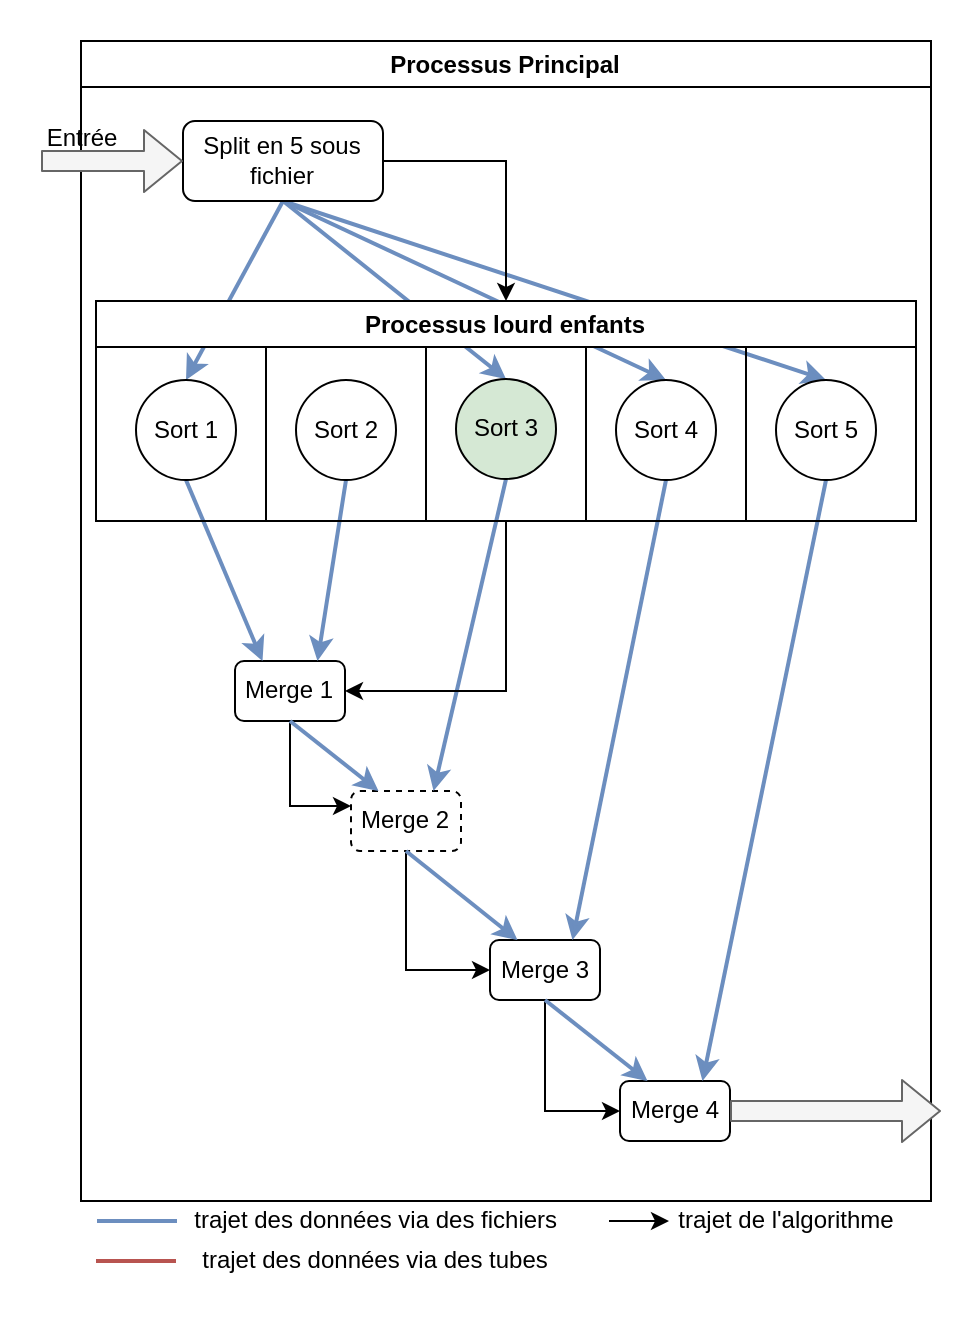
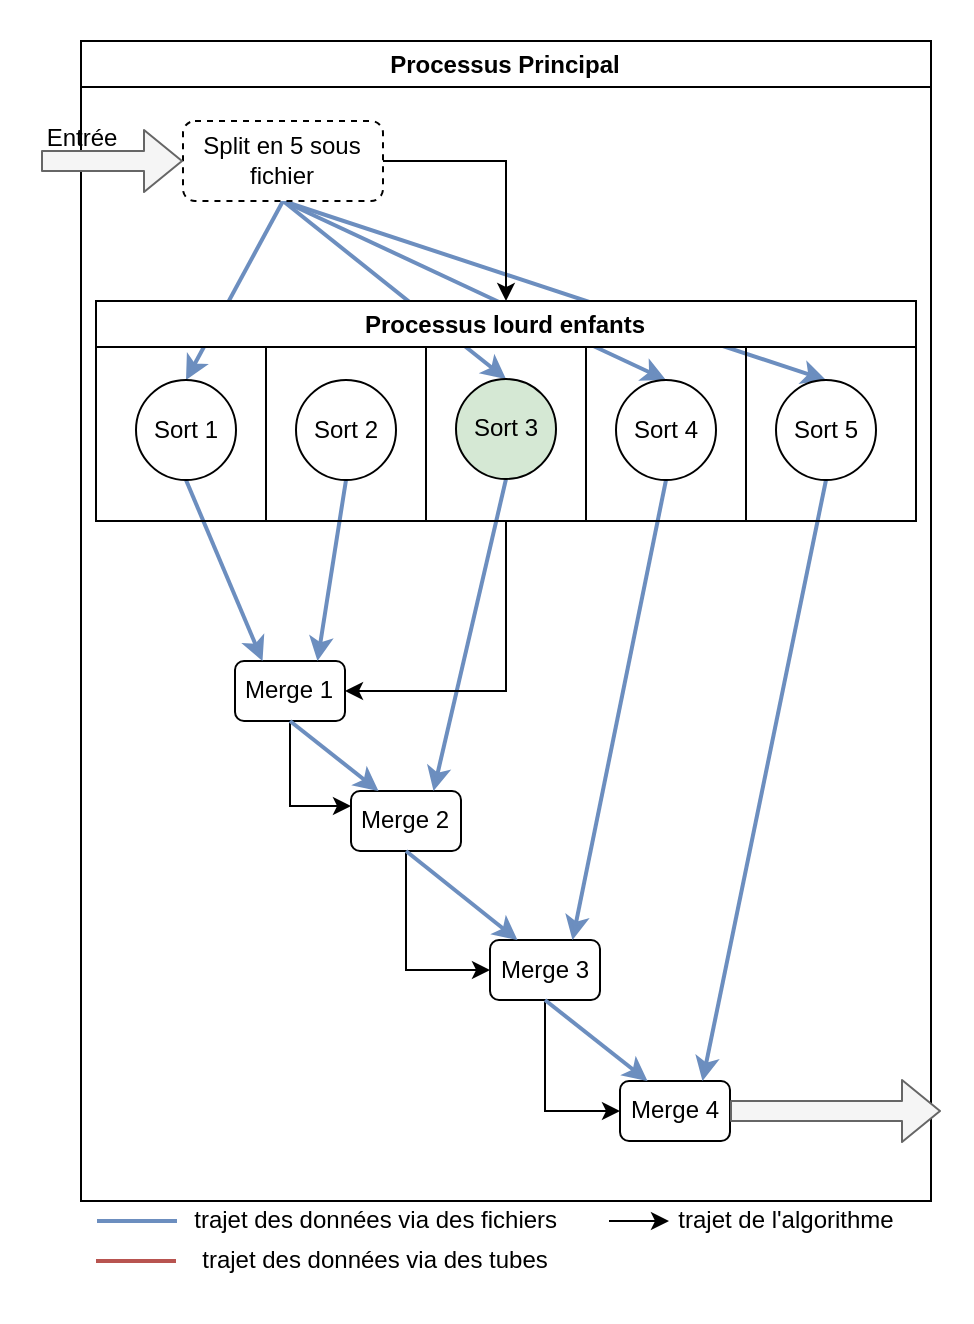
(283, 161) -> (283, 161)
(406, 821) -> (406, 821)
